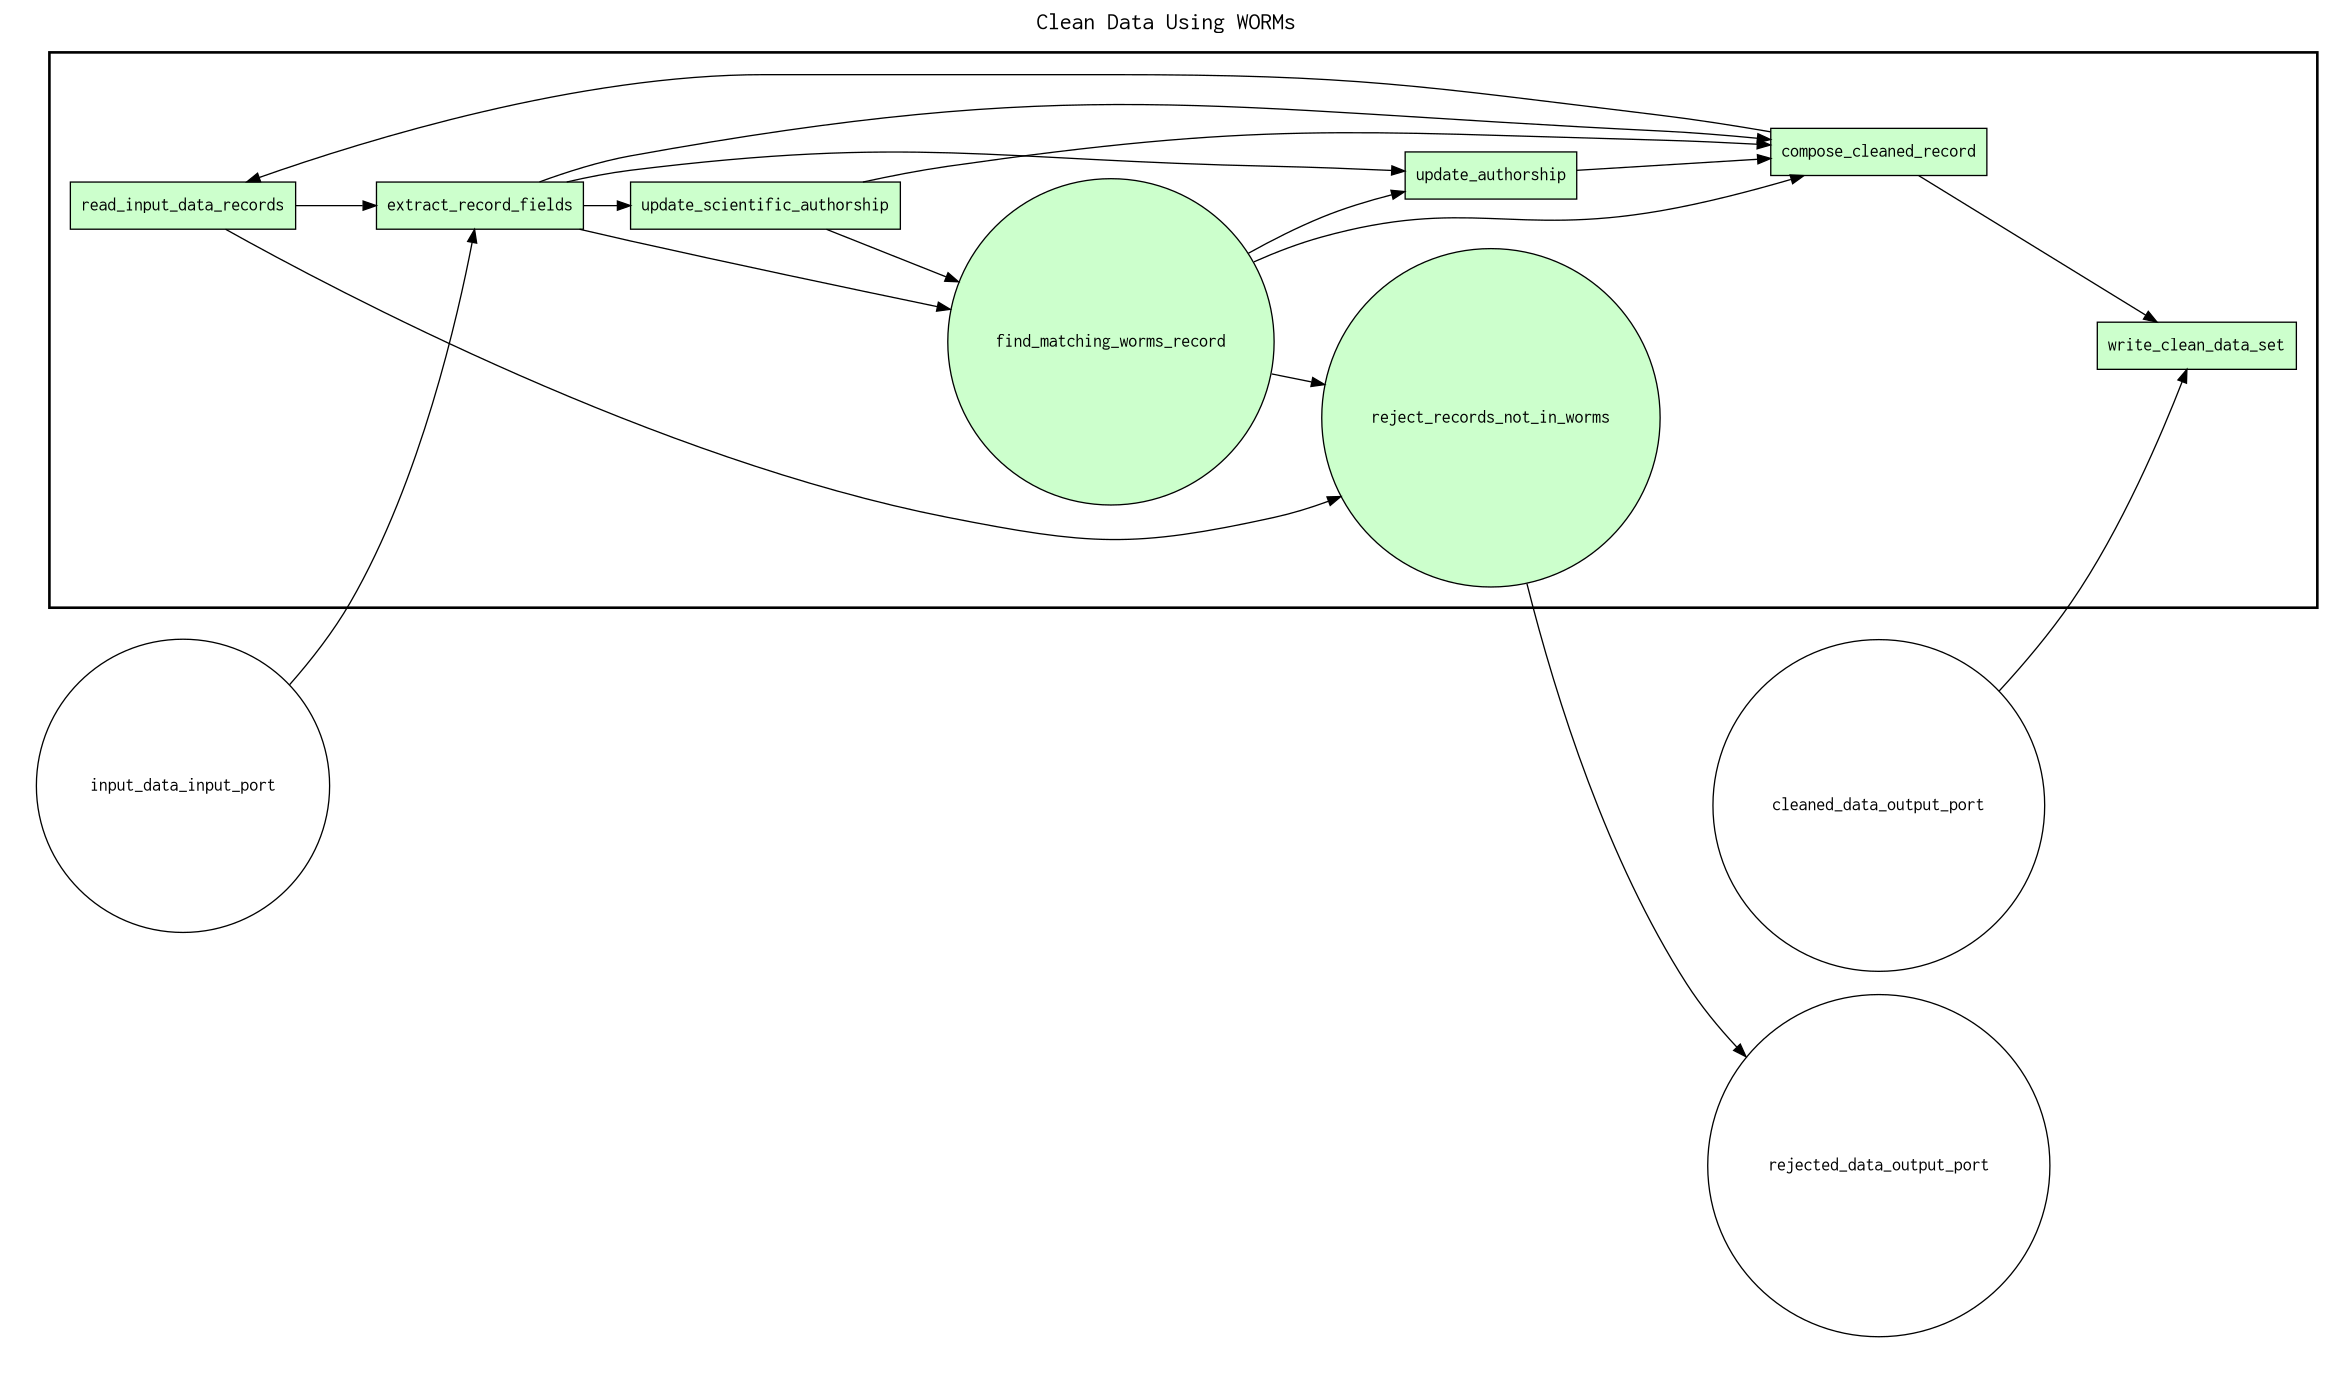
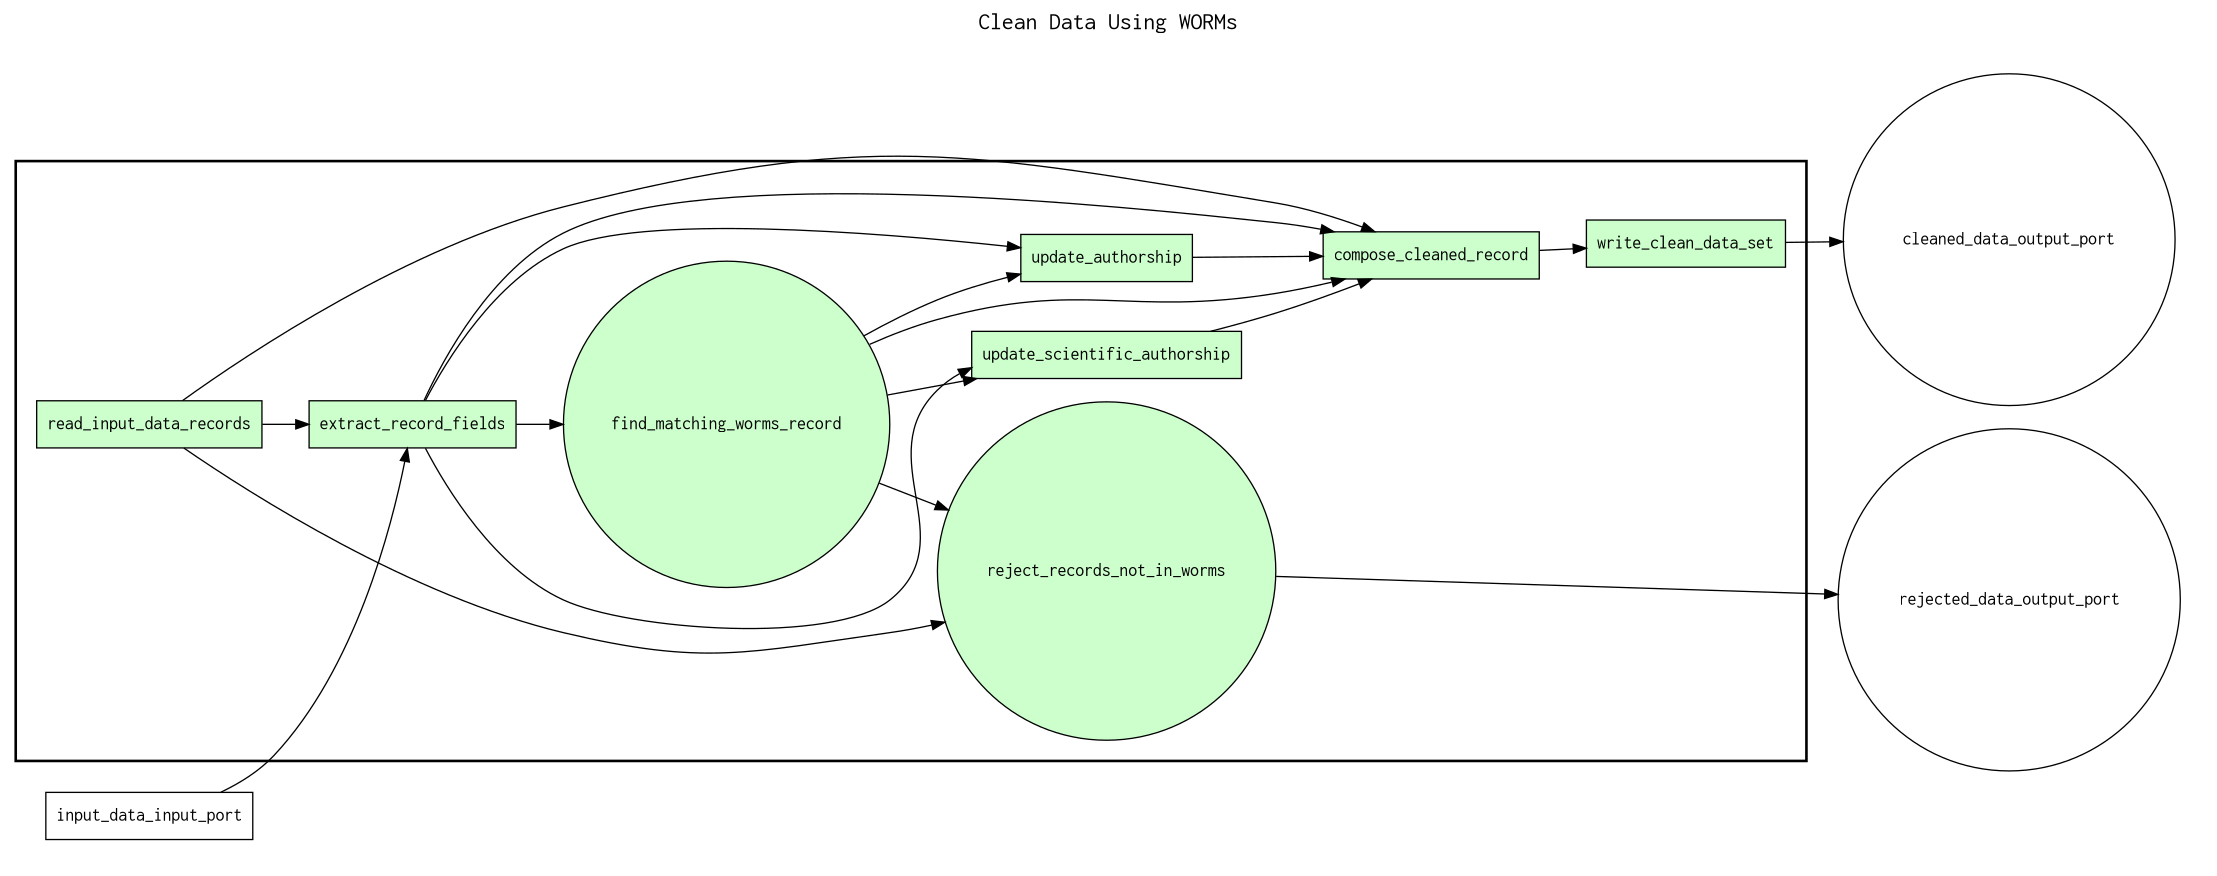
(1010, 75) -> (658, 185)
(886, 253) -> (926, 388)
(2106, 546) -> (1808, 242)
(183, 786) -> (149, 816)
